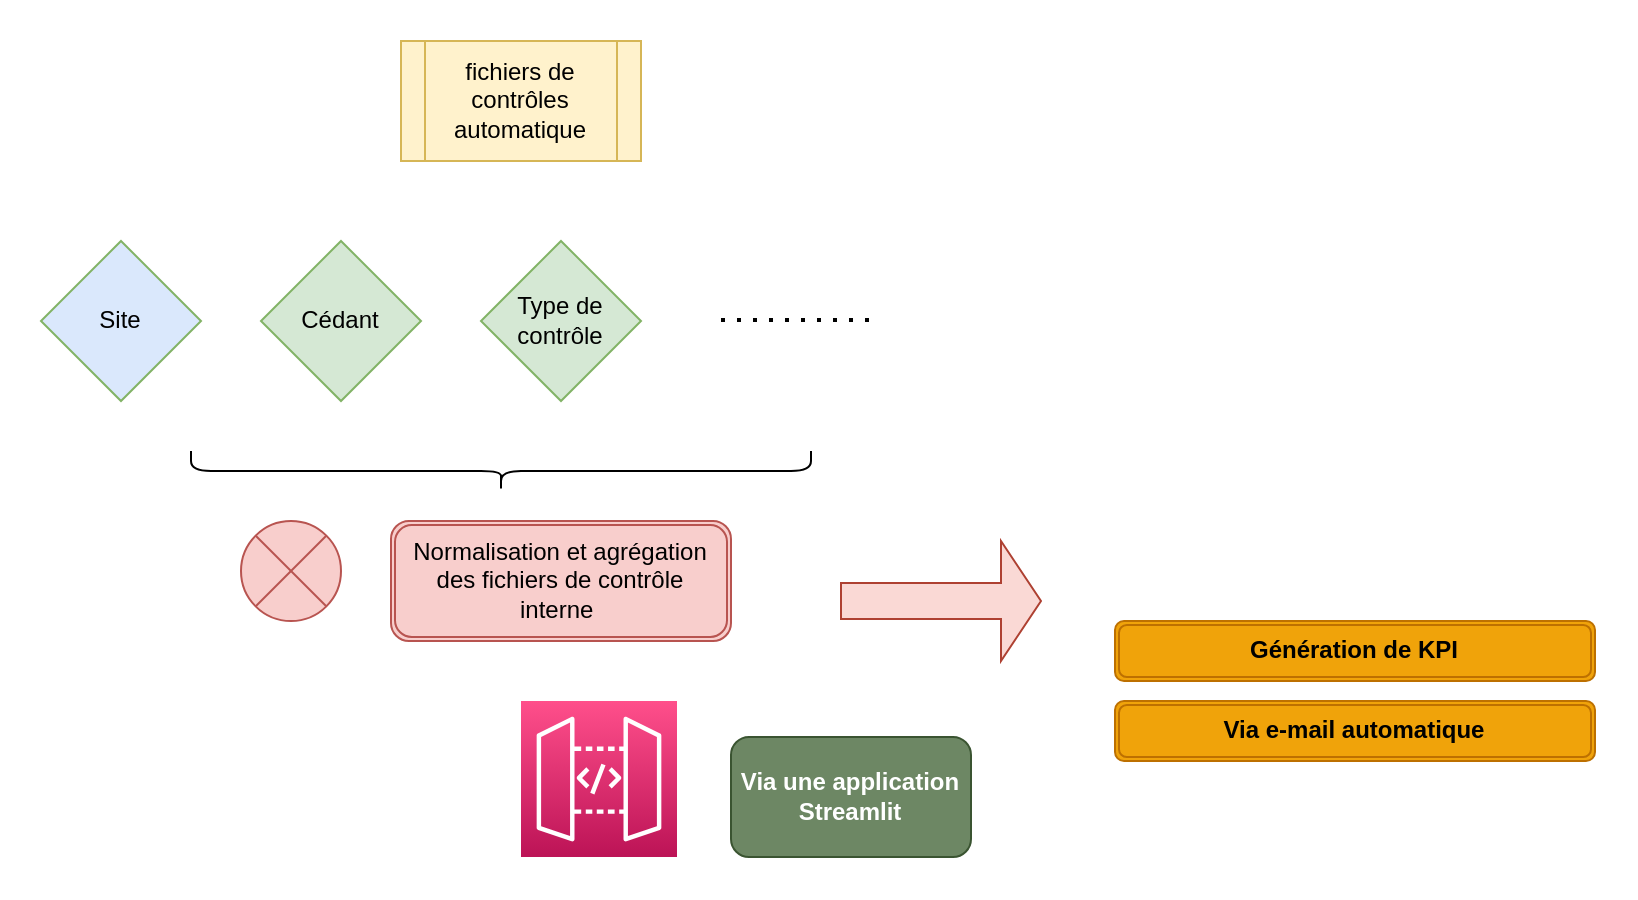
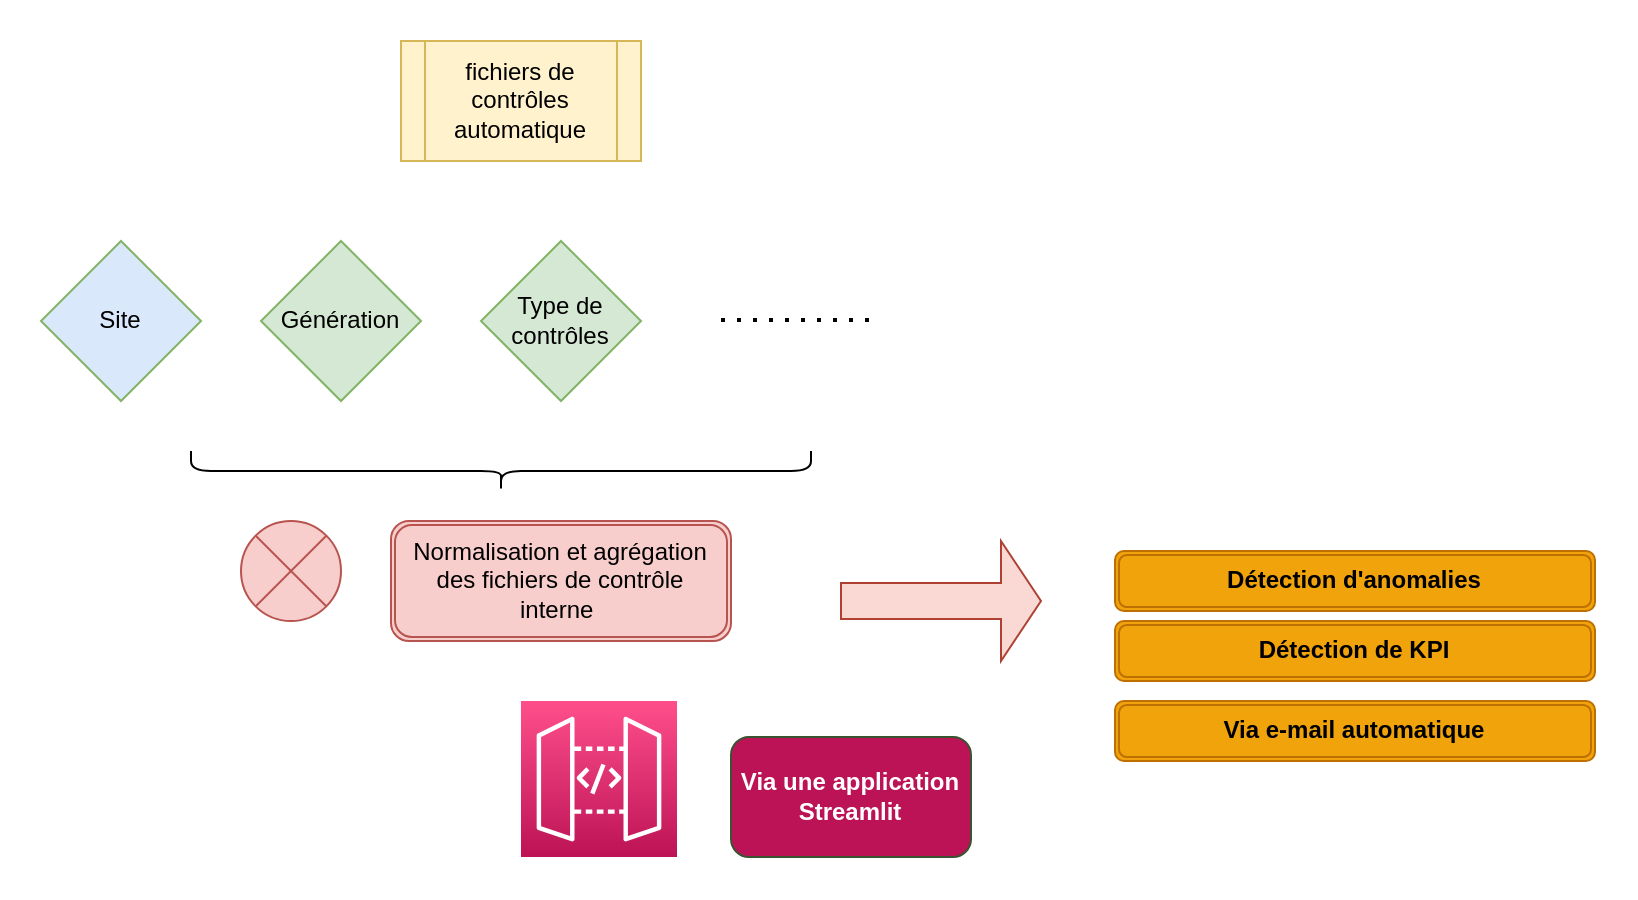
(341, 321) -> (341, 321)
(561, 321) -> (561, 321)
none -> (1355, 581)
(1355, 651) -> (1355, 651)
(851, 797) -> (851, 797)
